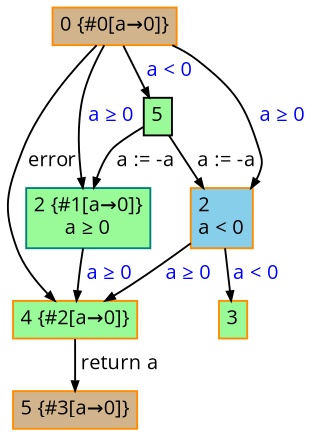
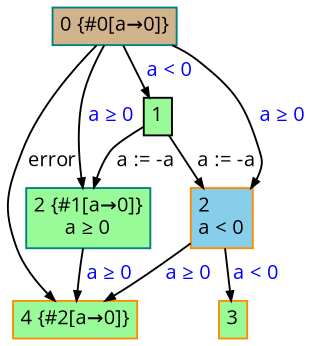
(115, 26) -> (115, 26)
(158, 117) -> (158, 117)
(75, 410) -> none
